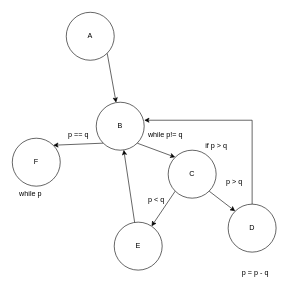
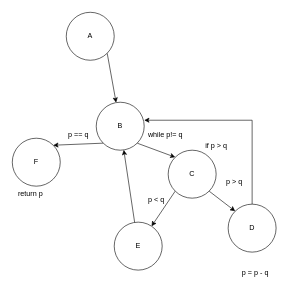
(31, 194) -> (31, 194)
